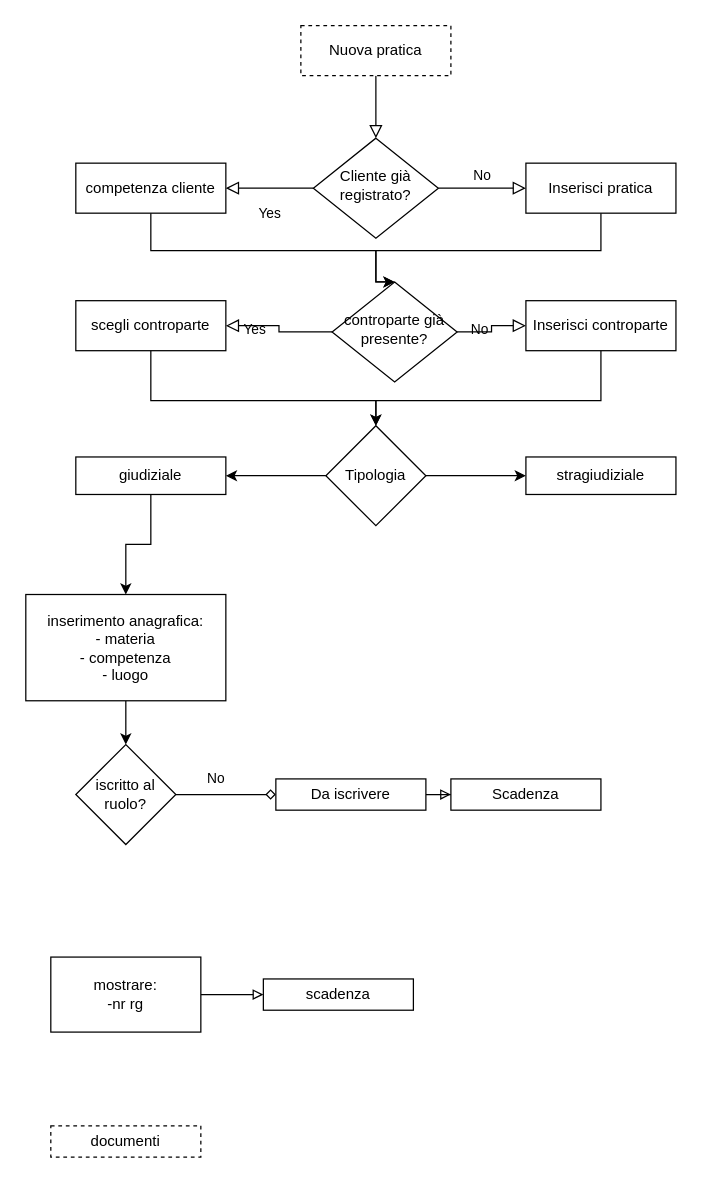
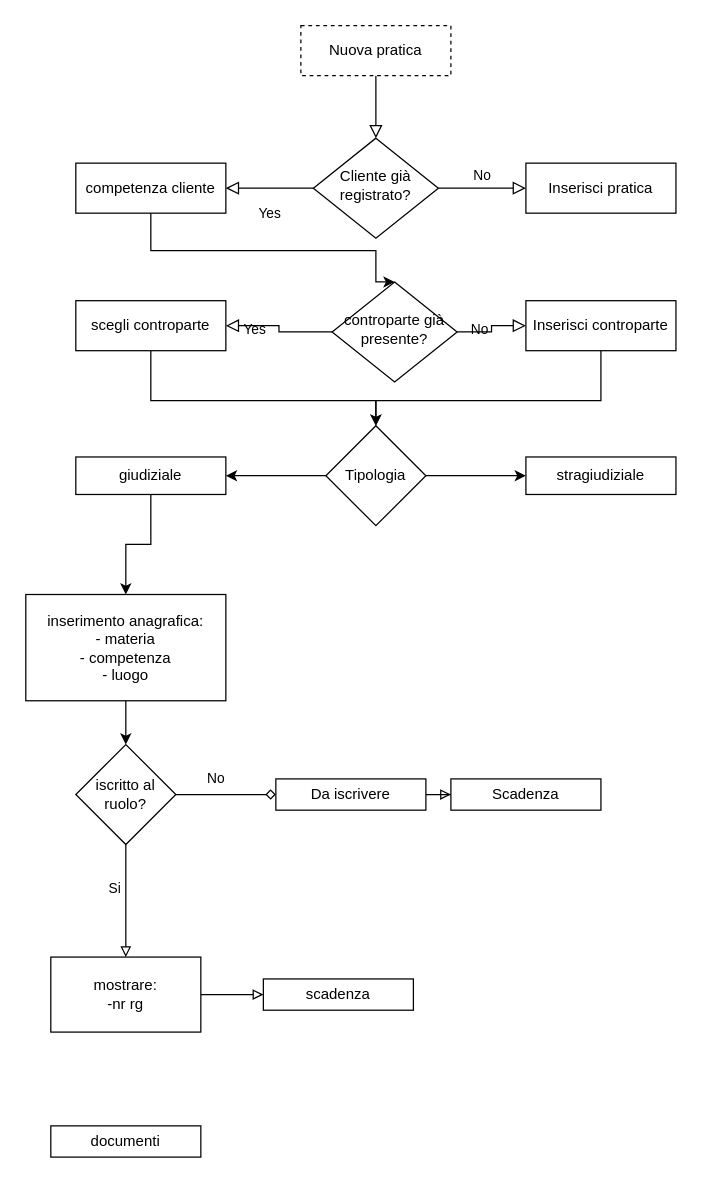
(508, 251) -> none
none -> (126, 896)
(126, 1141) -> (126, 1141)
